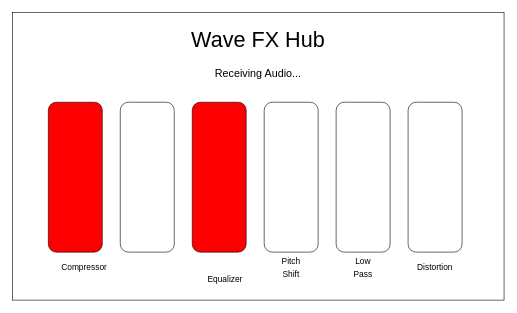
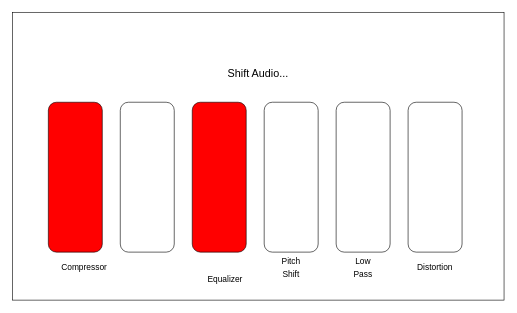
(258, 39) -> none
(258, 69) -> (258, 69)
